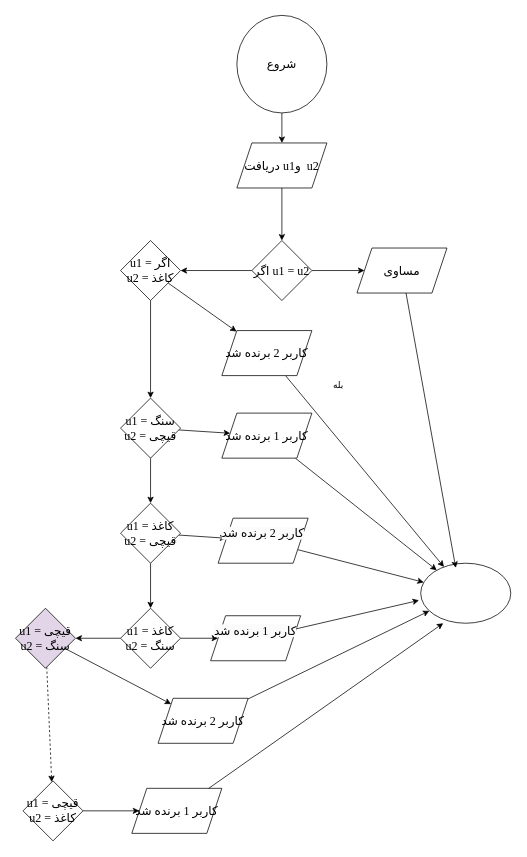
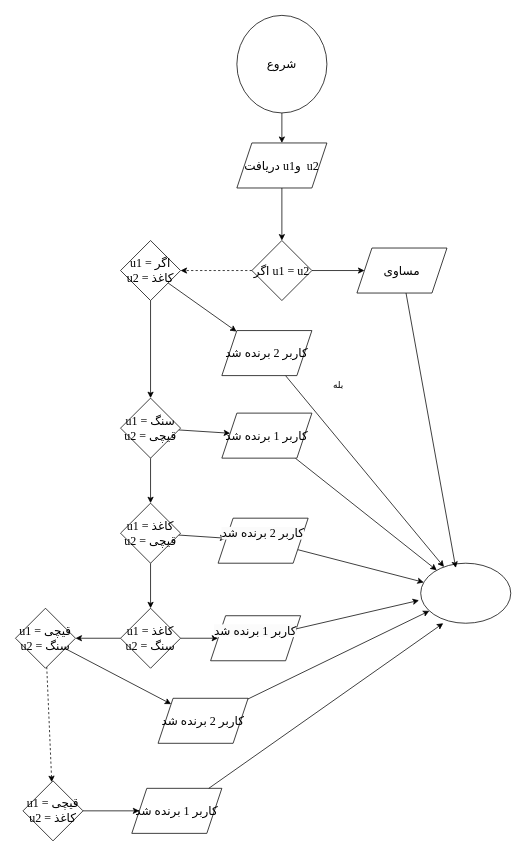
(218, 270) -> (218, 270)
(45, 638) -> (45, 638)
